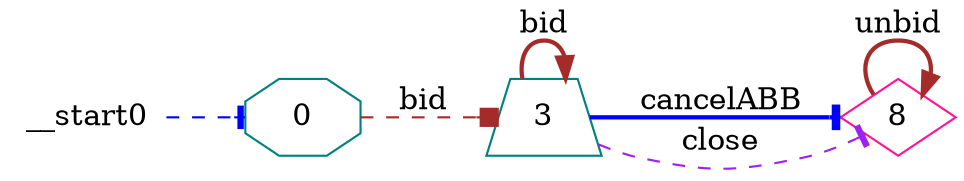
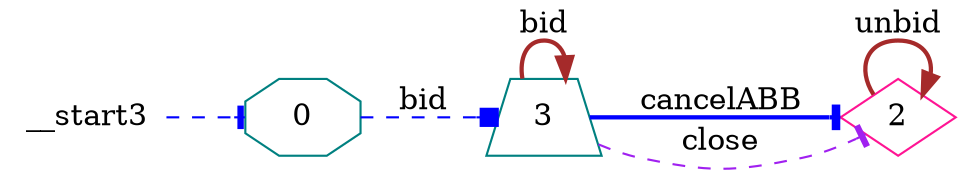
(87, 117) -> (87, 117)
(418, 117) -> (418, 117)
(898, 117) -> (898, 117)
